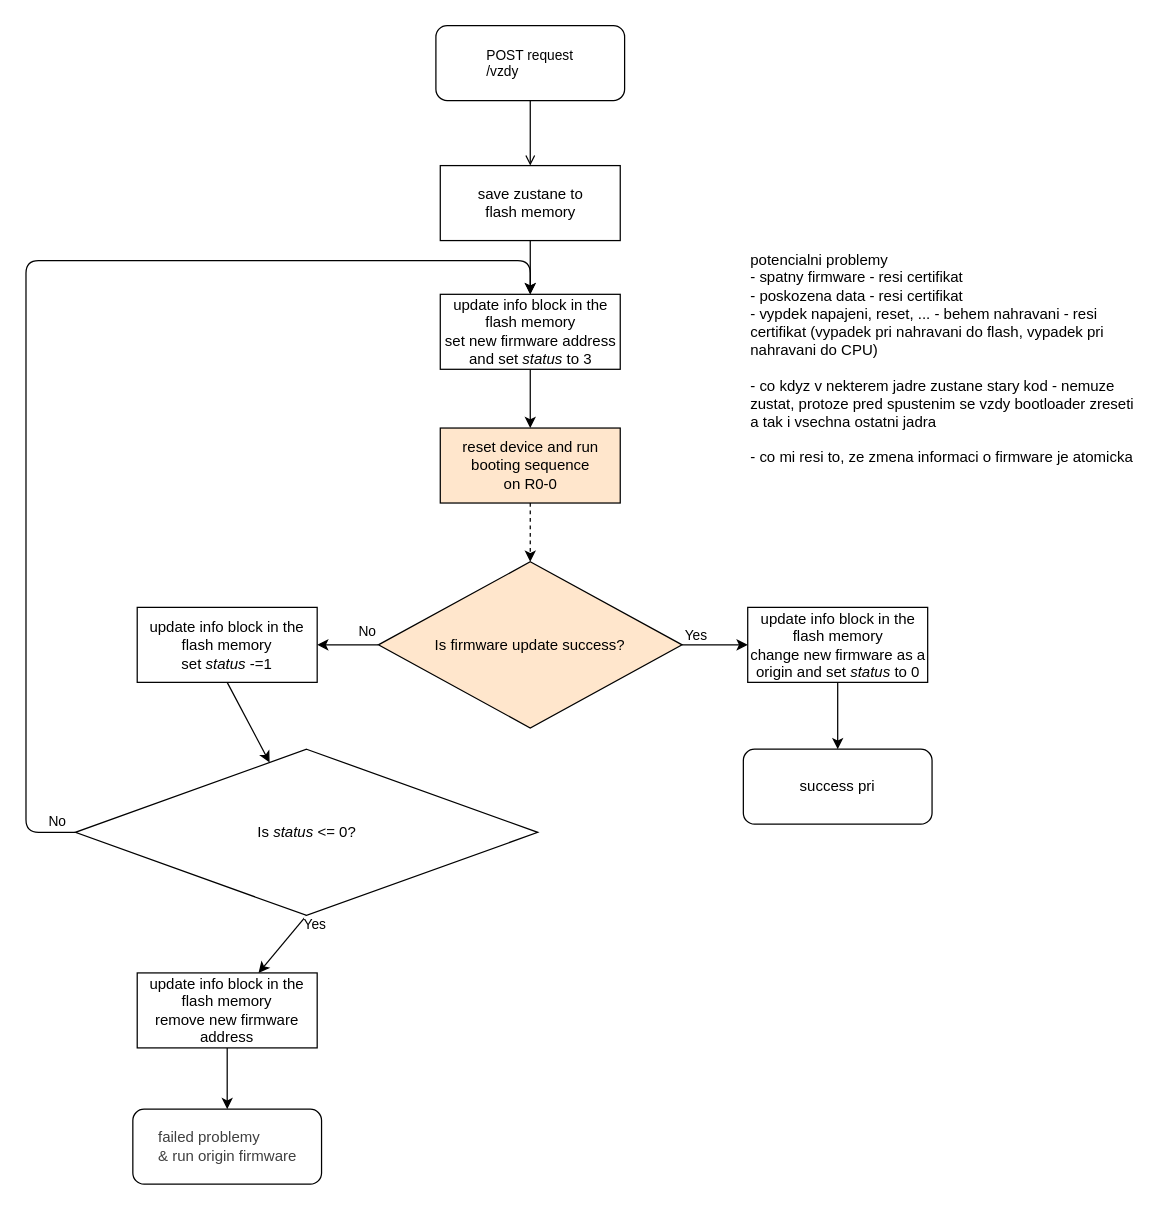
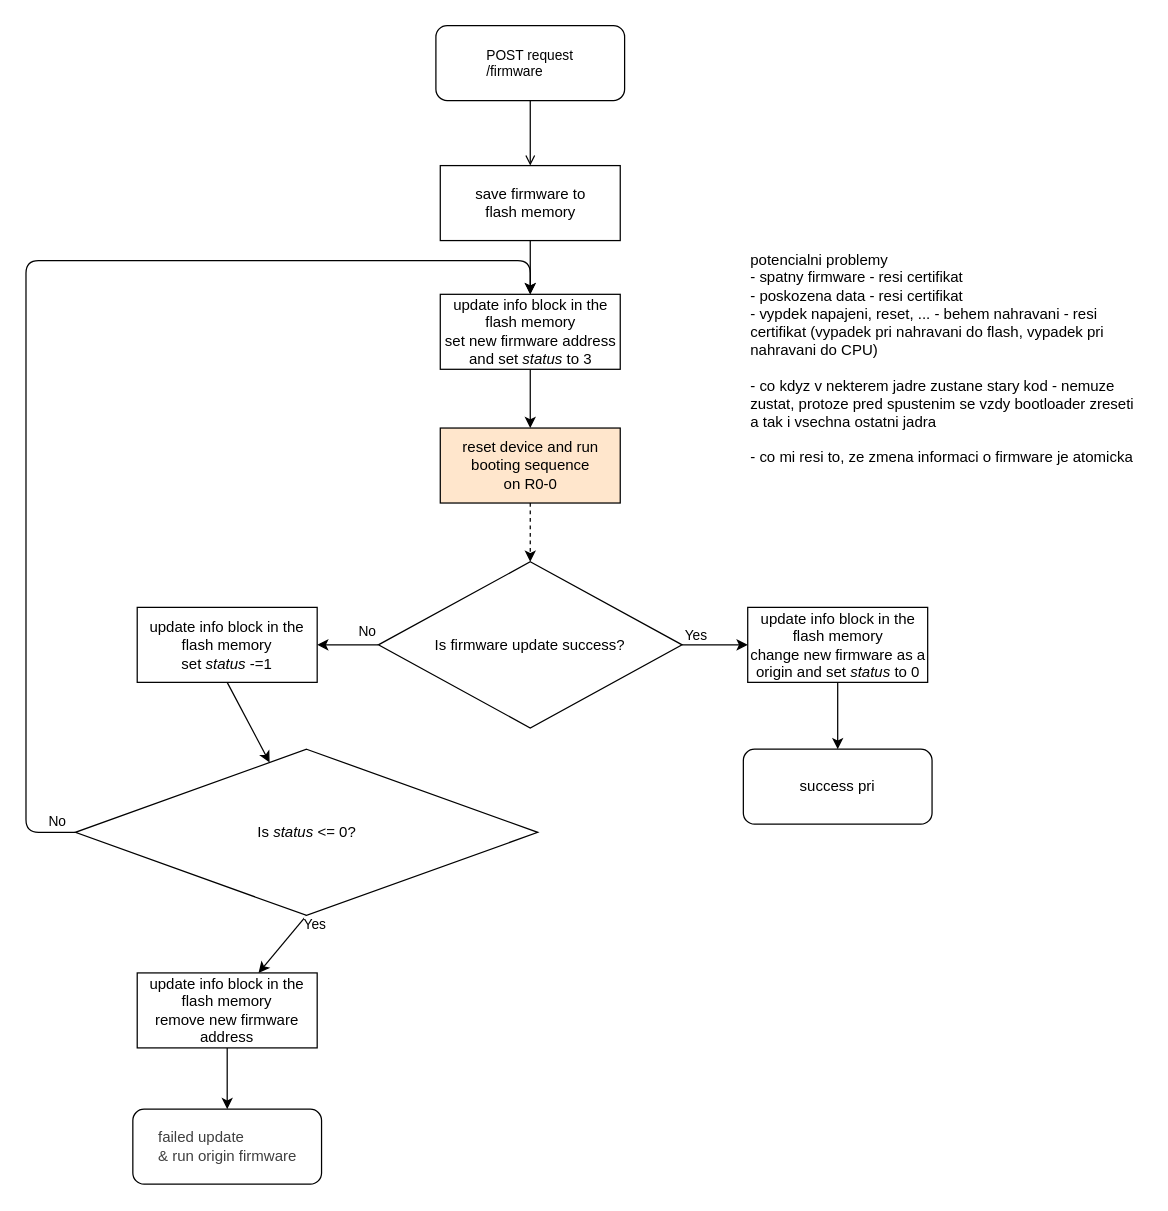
(530, 63) -> (530, 63)
(531, 203) -> (531, 203)
(530, 645) -> (530, 645)
(228, 1147) -> (228, 1147)
